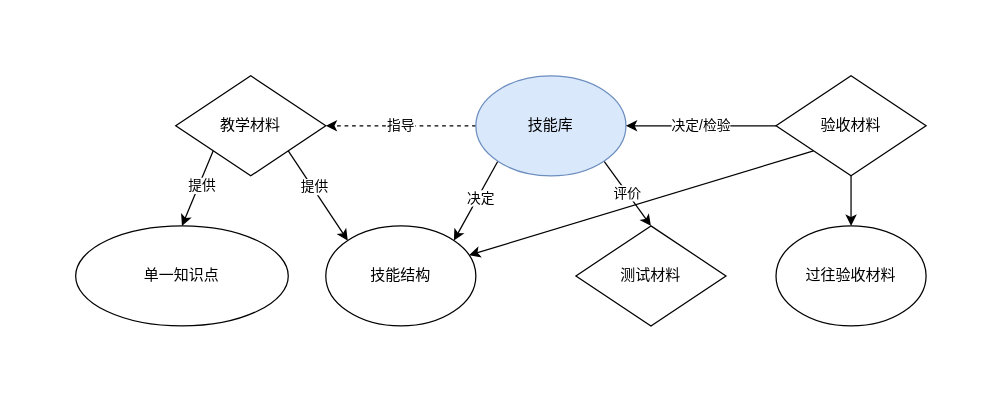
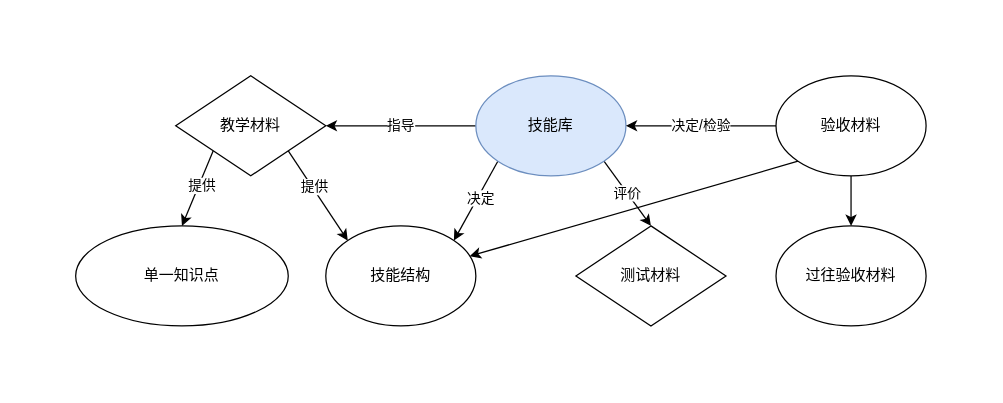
(444, 126) -> (444, 126)
(851, 126) -> (851, 126)
